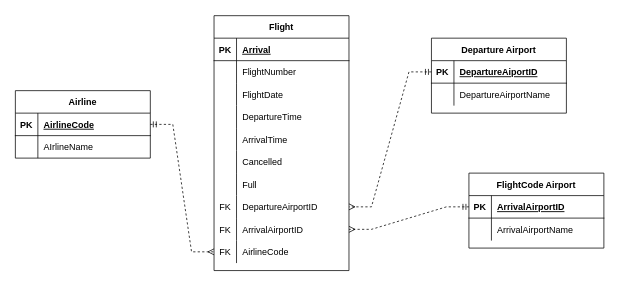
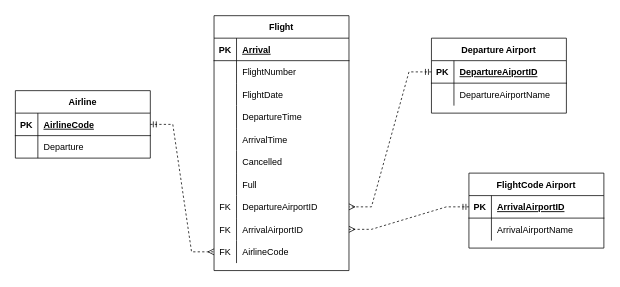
(69, 147) -> (66, 147)
